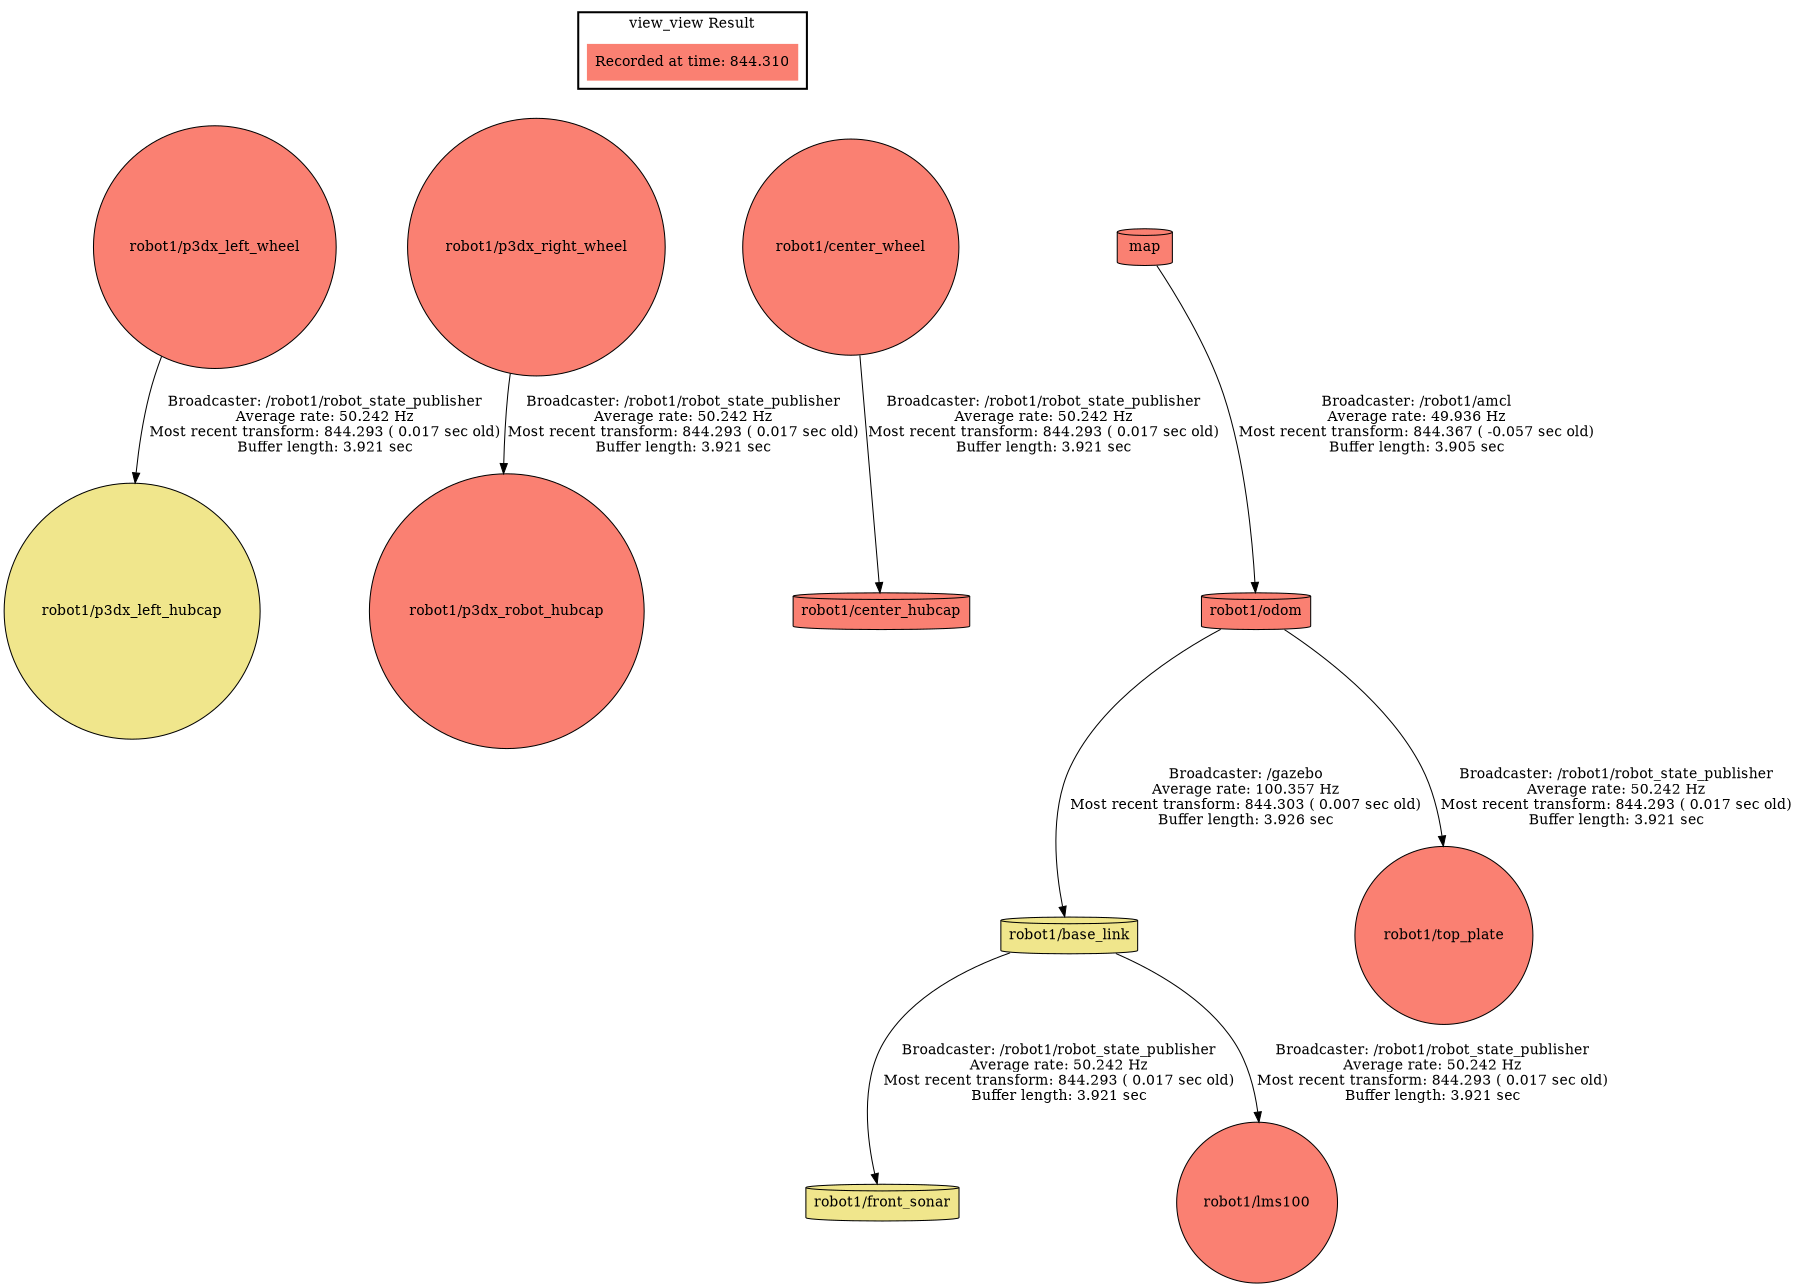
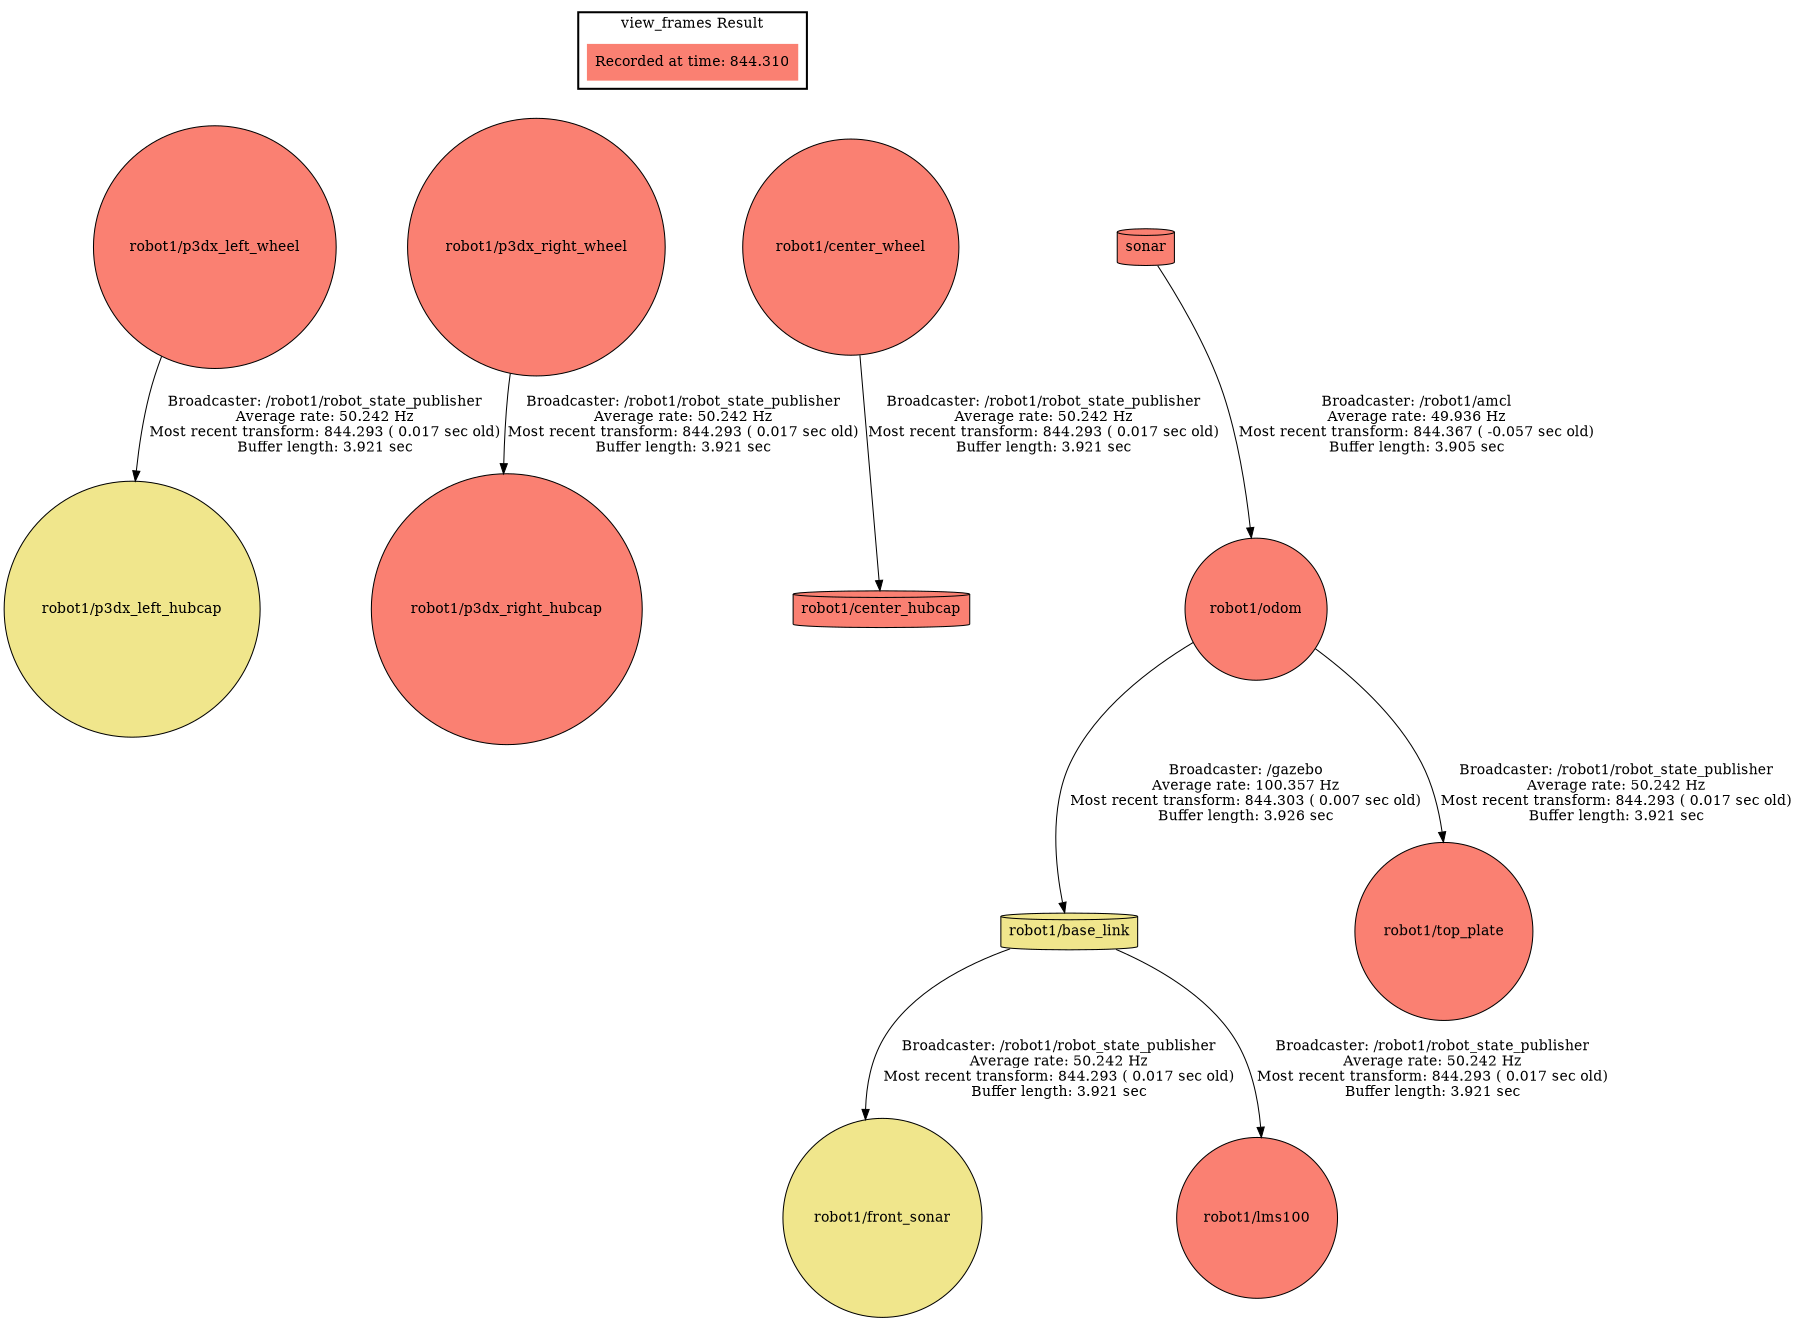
(693, 24) -> (693, 24)
(1145, 247) -> (1146, 247)
(507, 611) -> (507, 609)
(1256, 611) -> (1256, 609)
(882, 1203) -> (882, 1218)
